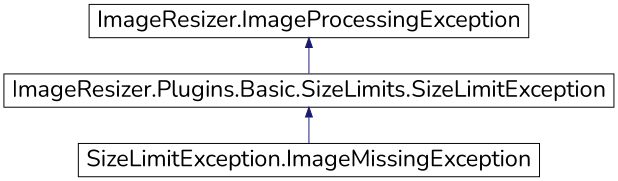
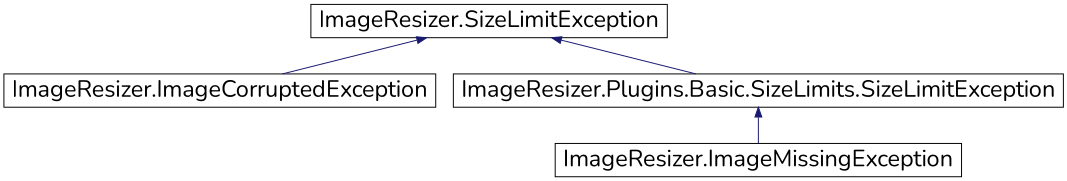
(309, 21) -> (489, 21)
none -> (220, 91)
(309, 160) -> (758, 160)
